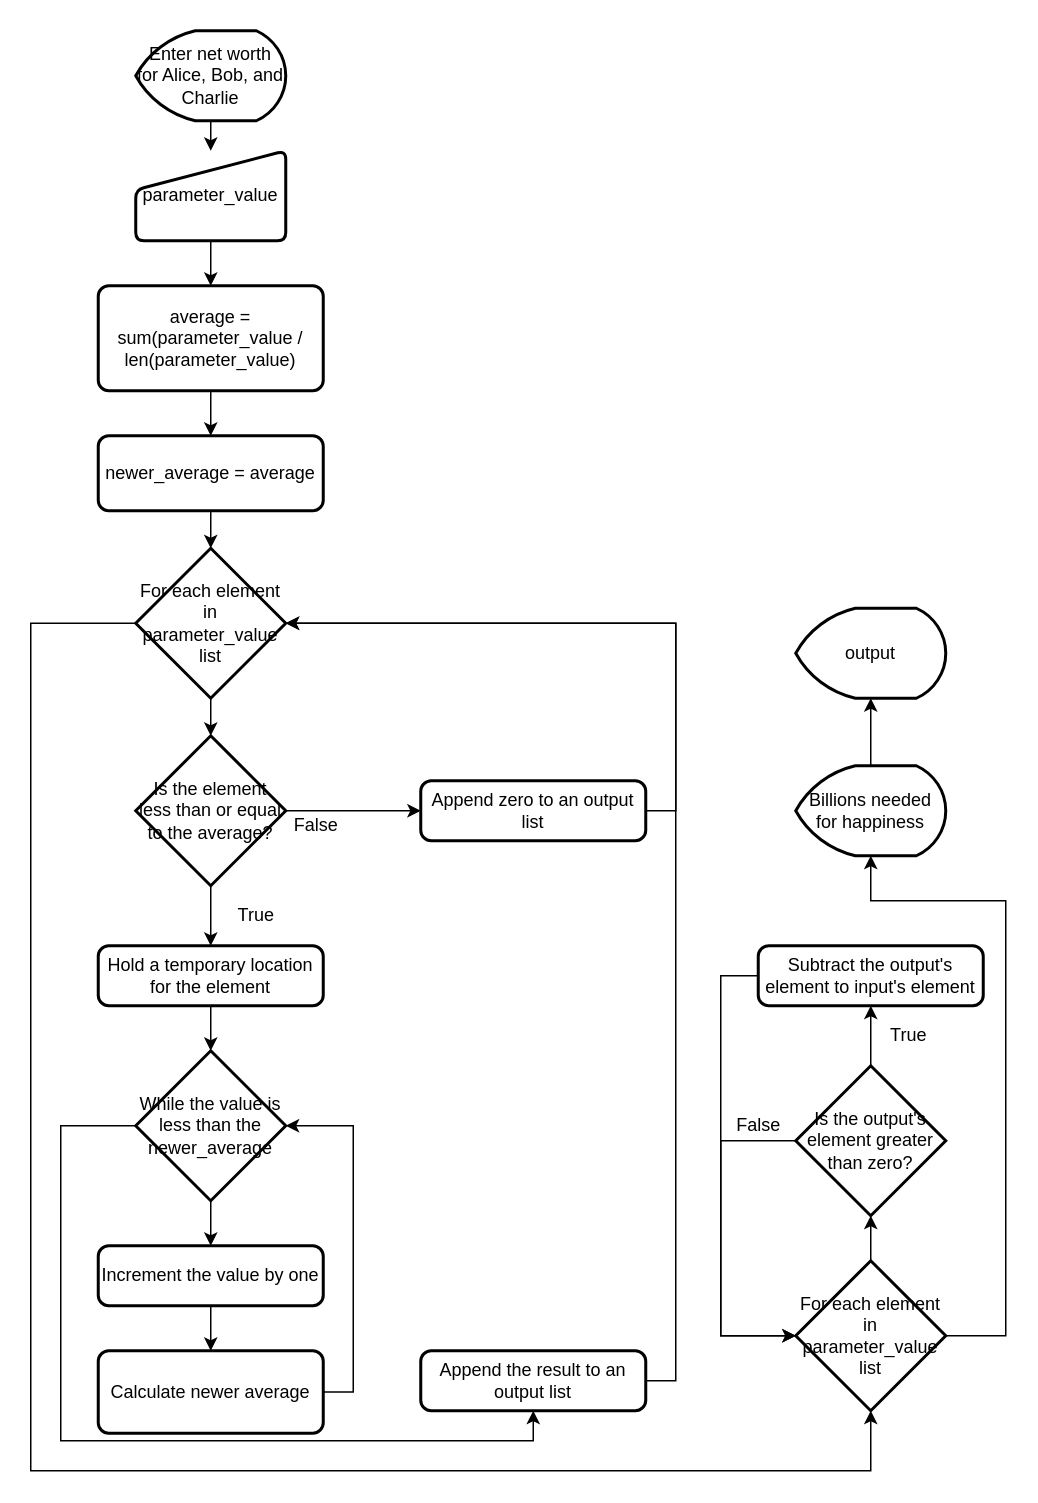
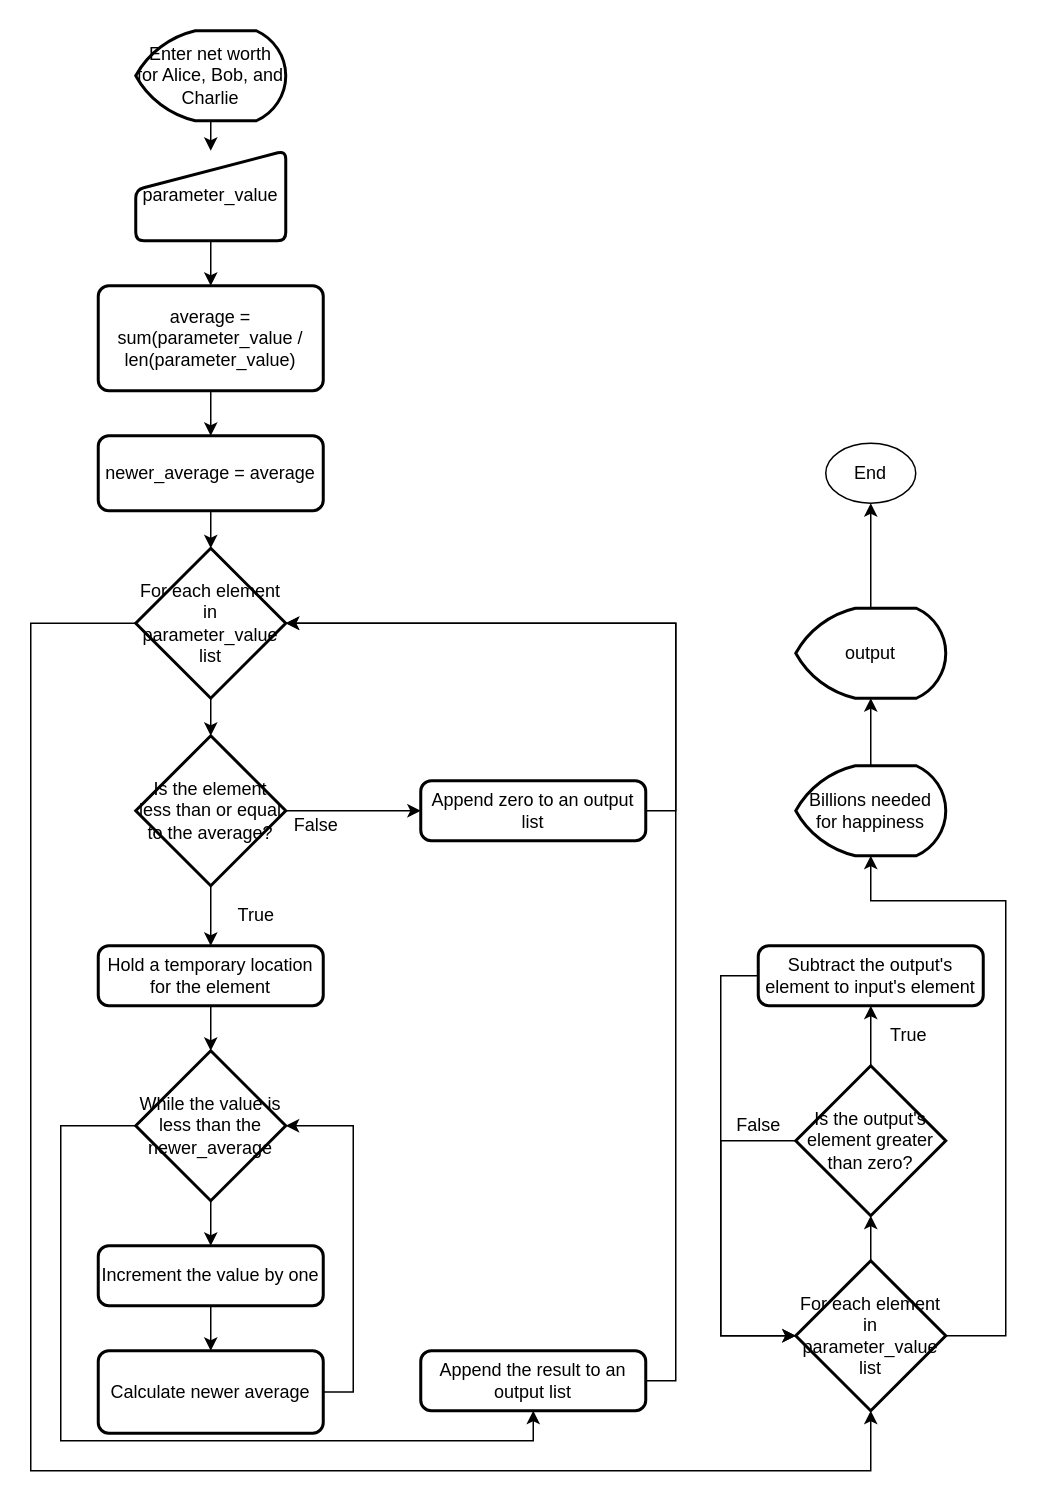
none -> (871, 473)
none -> (871, 561)
